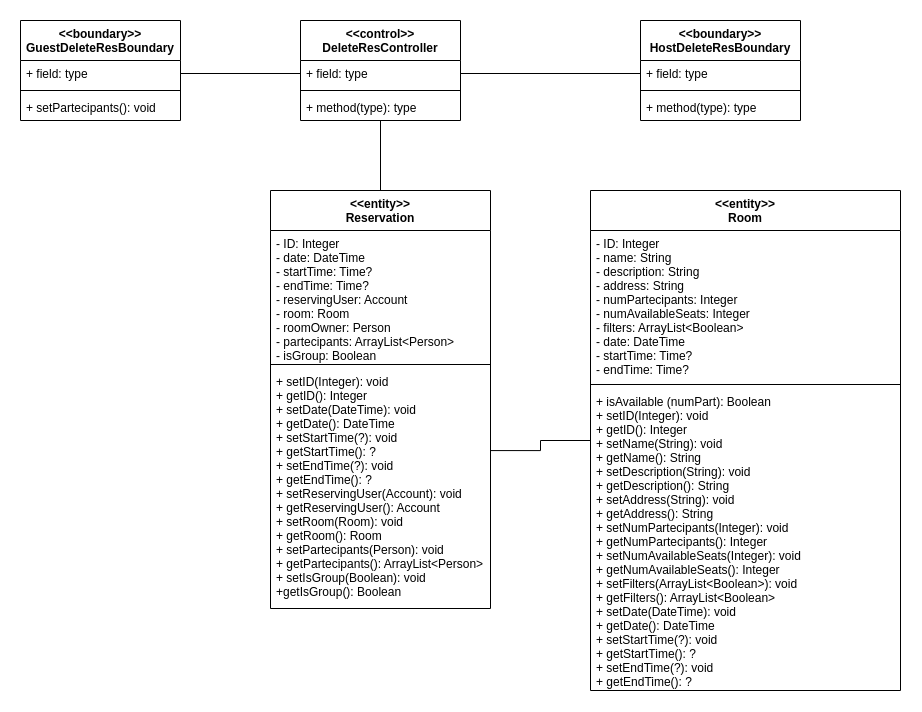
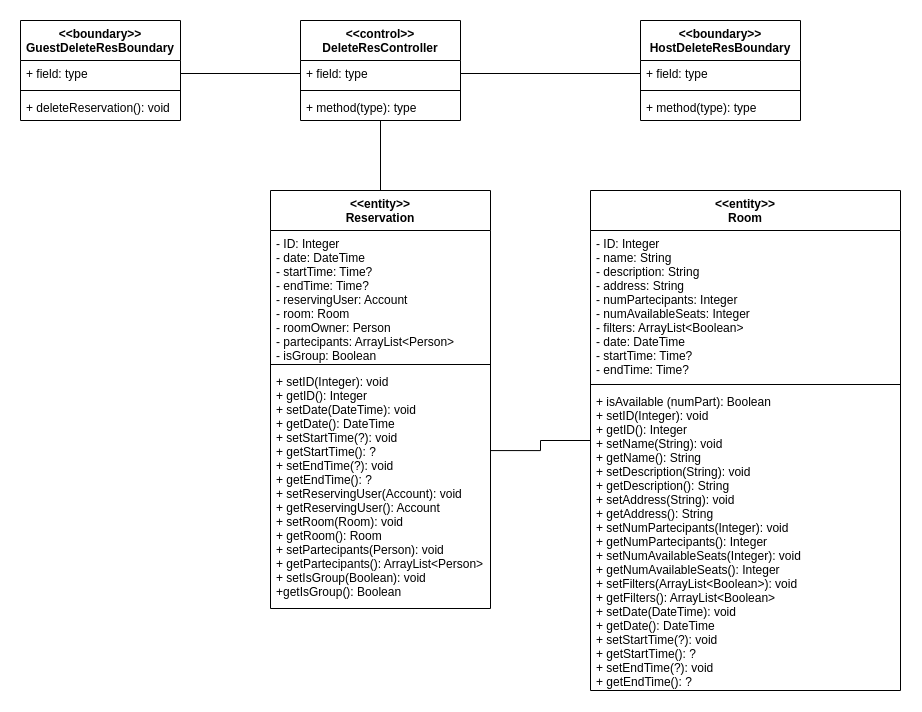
(102, 108) -> (107, 108)
